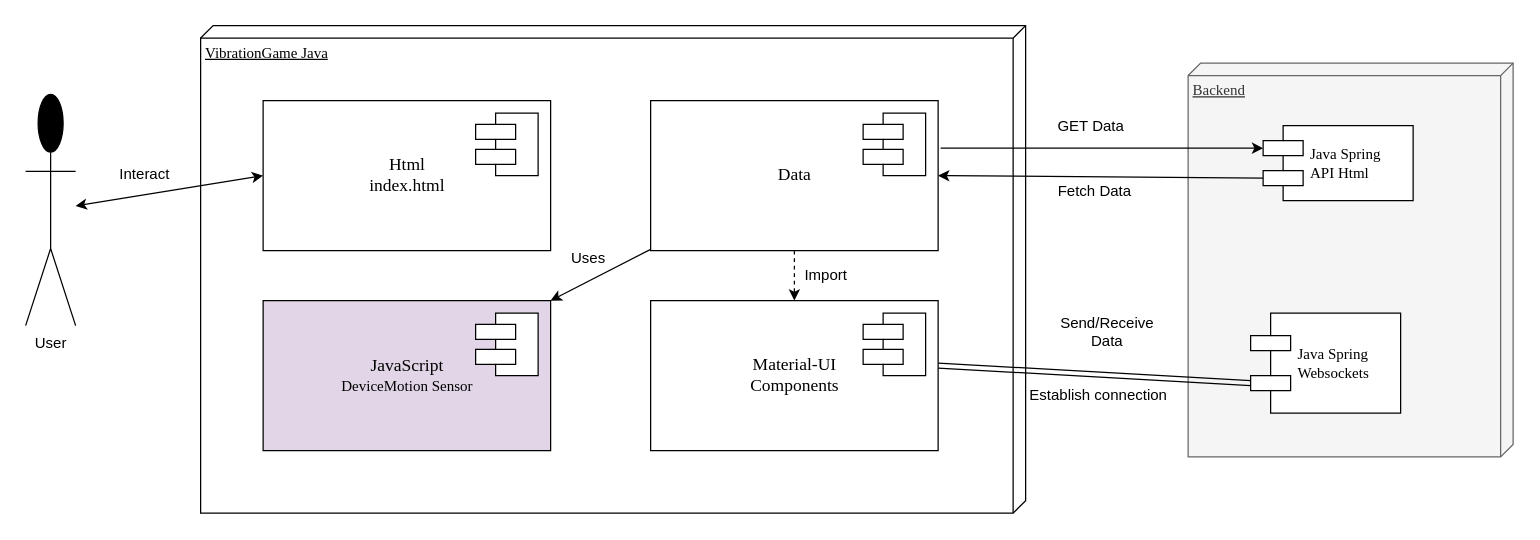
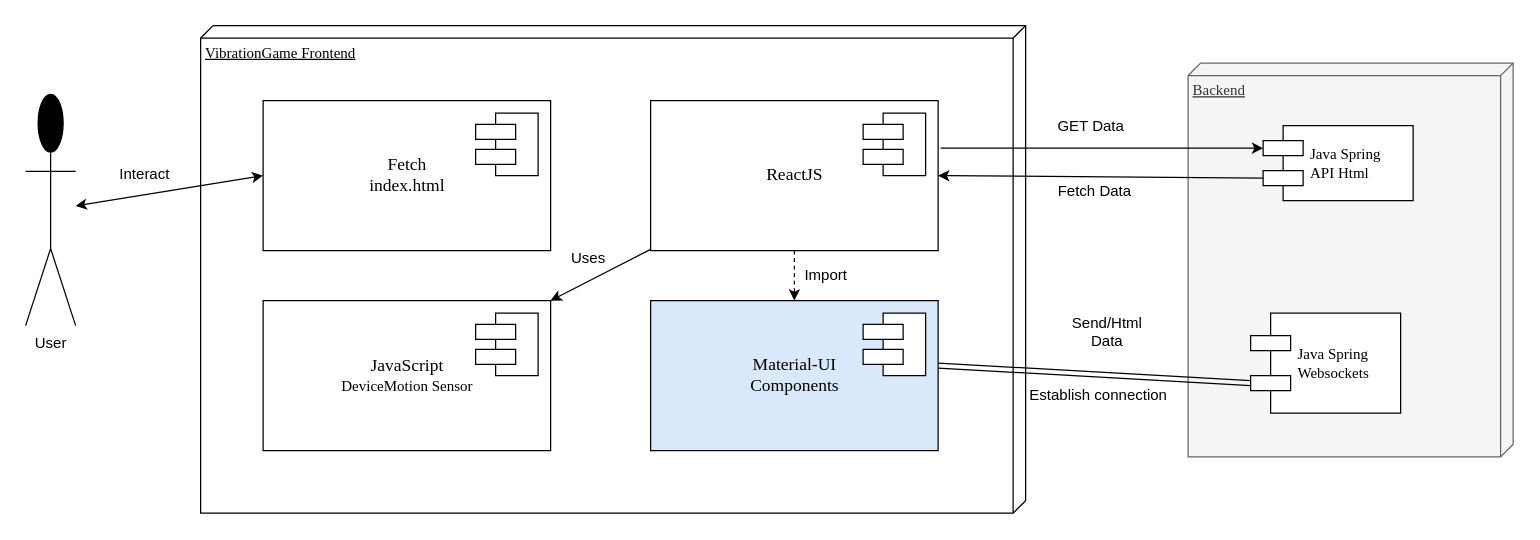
(275, 53) -> (292, 53)
(408, 176) -> (408, 176)
(795, 176) -> (795, 176)
(1108, 332) -> (1108, 332)
(407, 376) -> (407, 376)
(794, 376) -> (794, 376)
